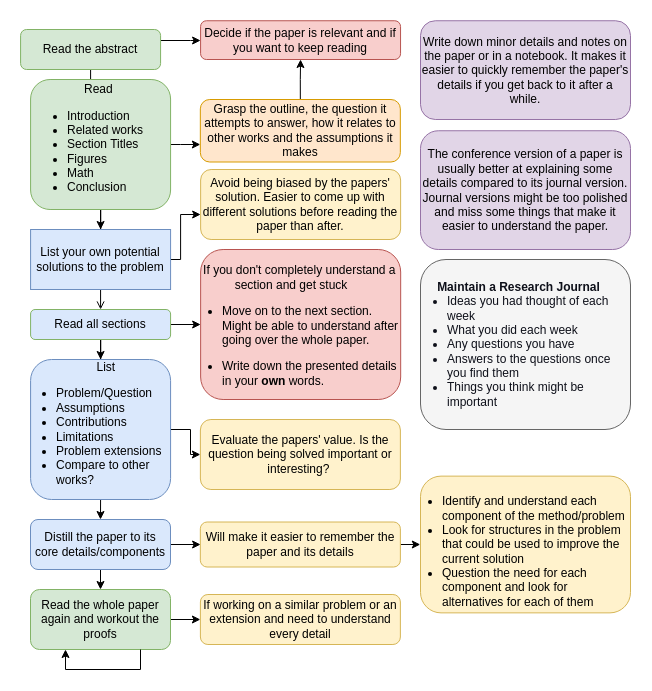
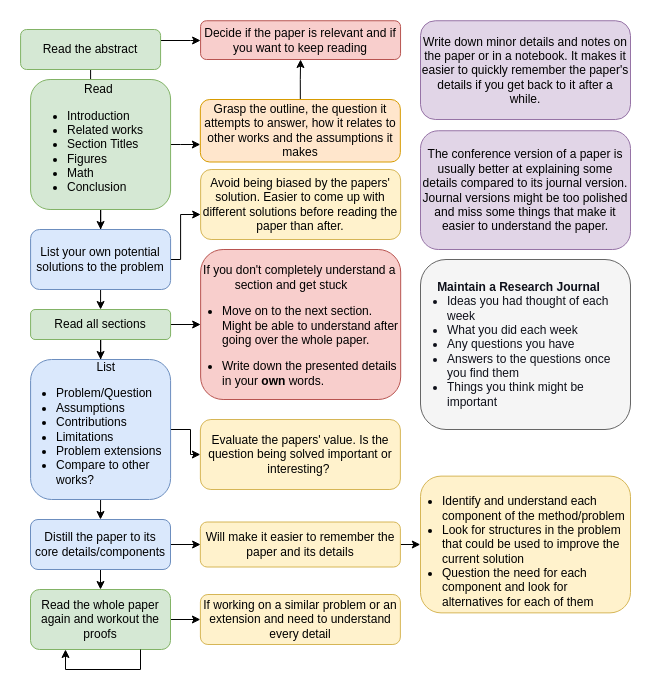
(101, 260) -> (101, 260)
(101, 302) -> (101, 301)
(101, 325) -> (101, 325)
